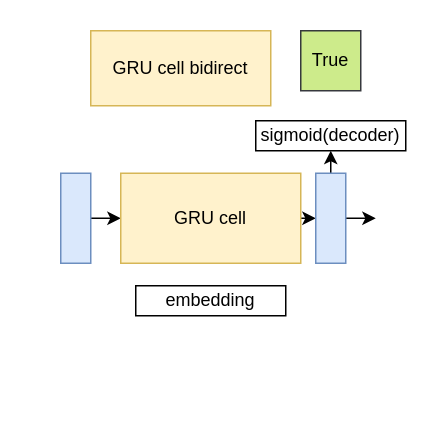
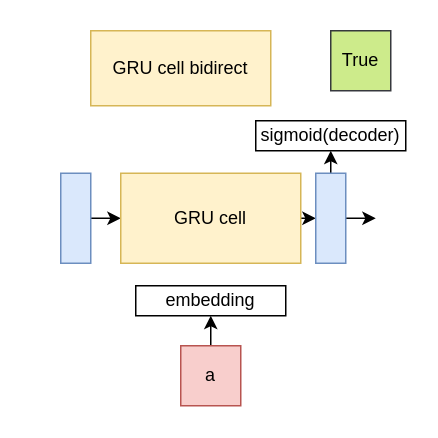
(331, 61) -> (361, 61)
none -> (211, 336)
none -> (211, 376)
